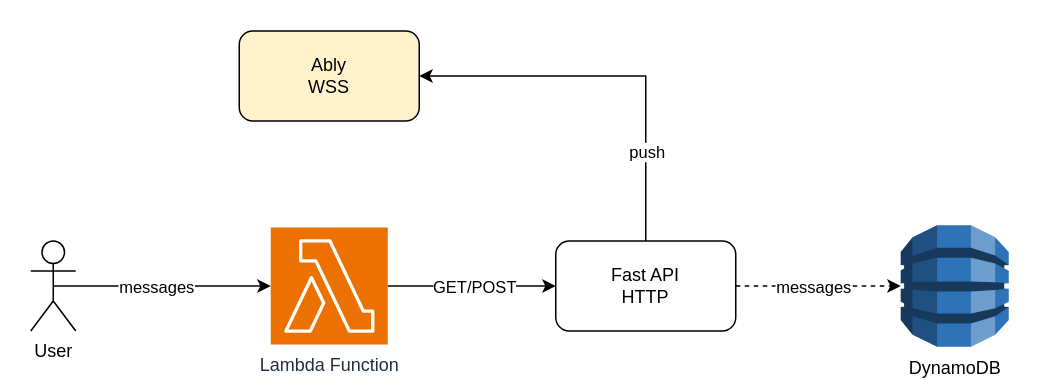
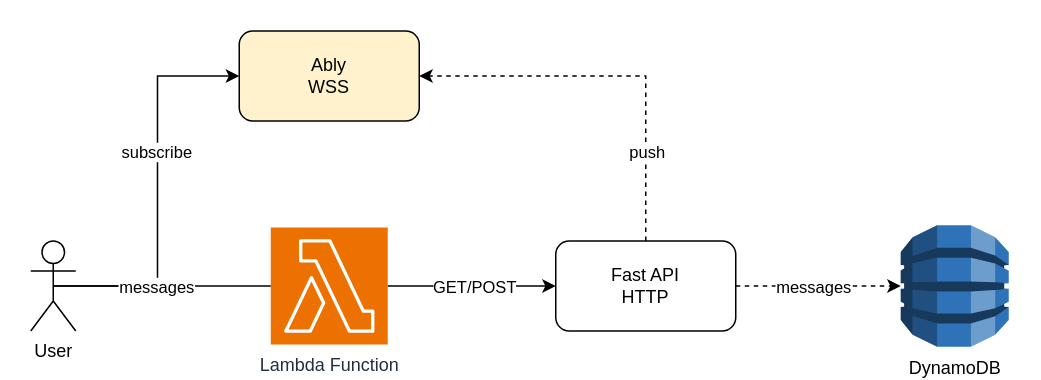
(572, 76) -> (572, 76)
none -> (158, 142)
(259, 286) -> (263, 286)
